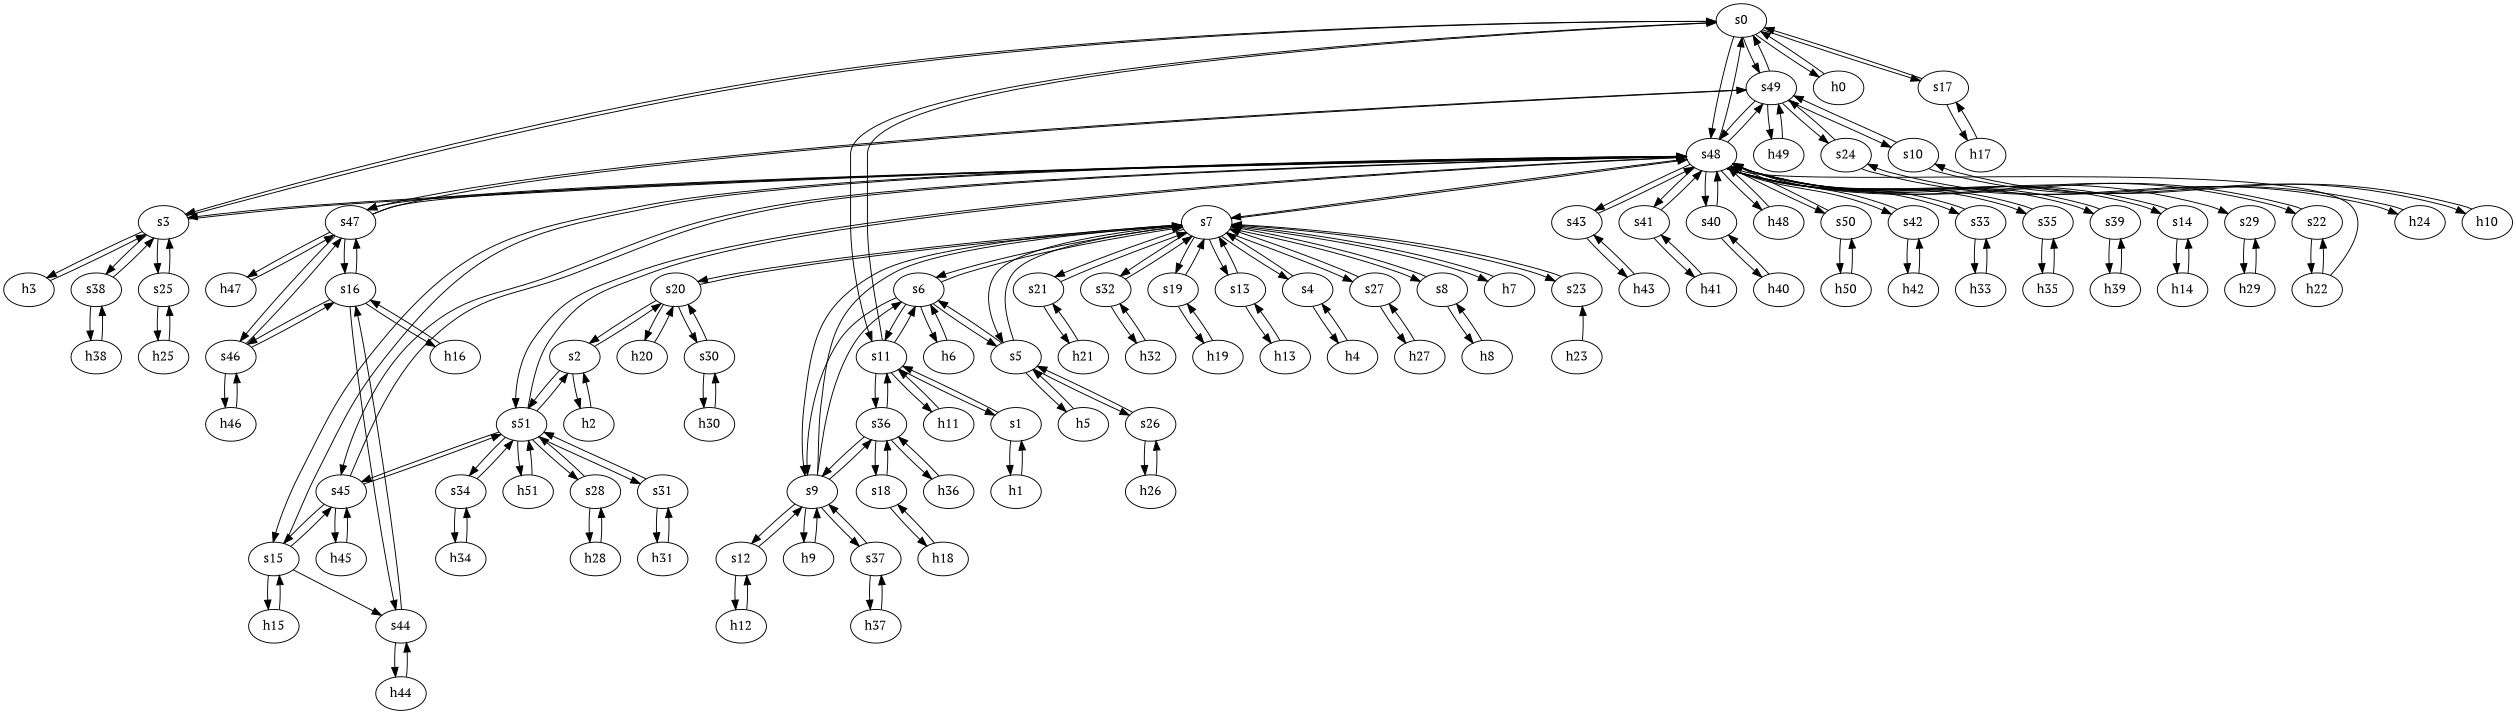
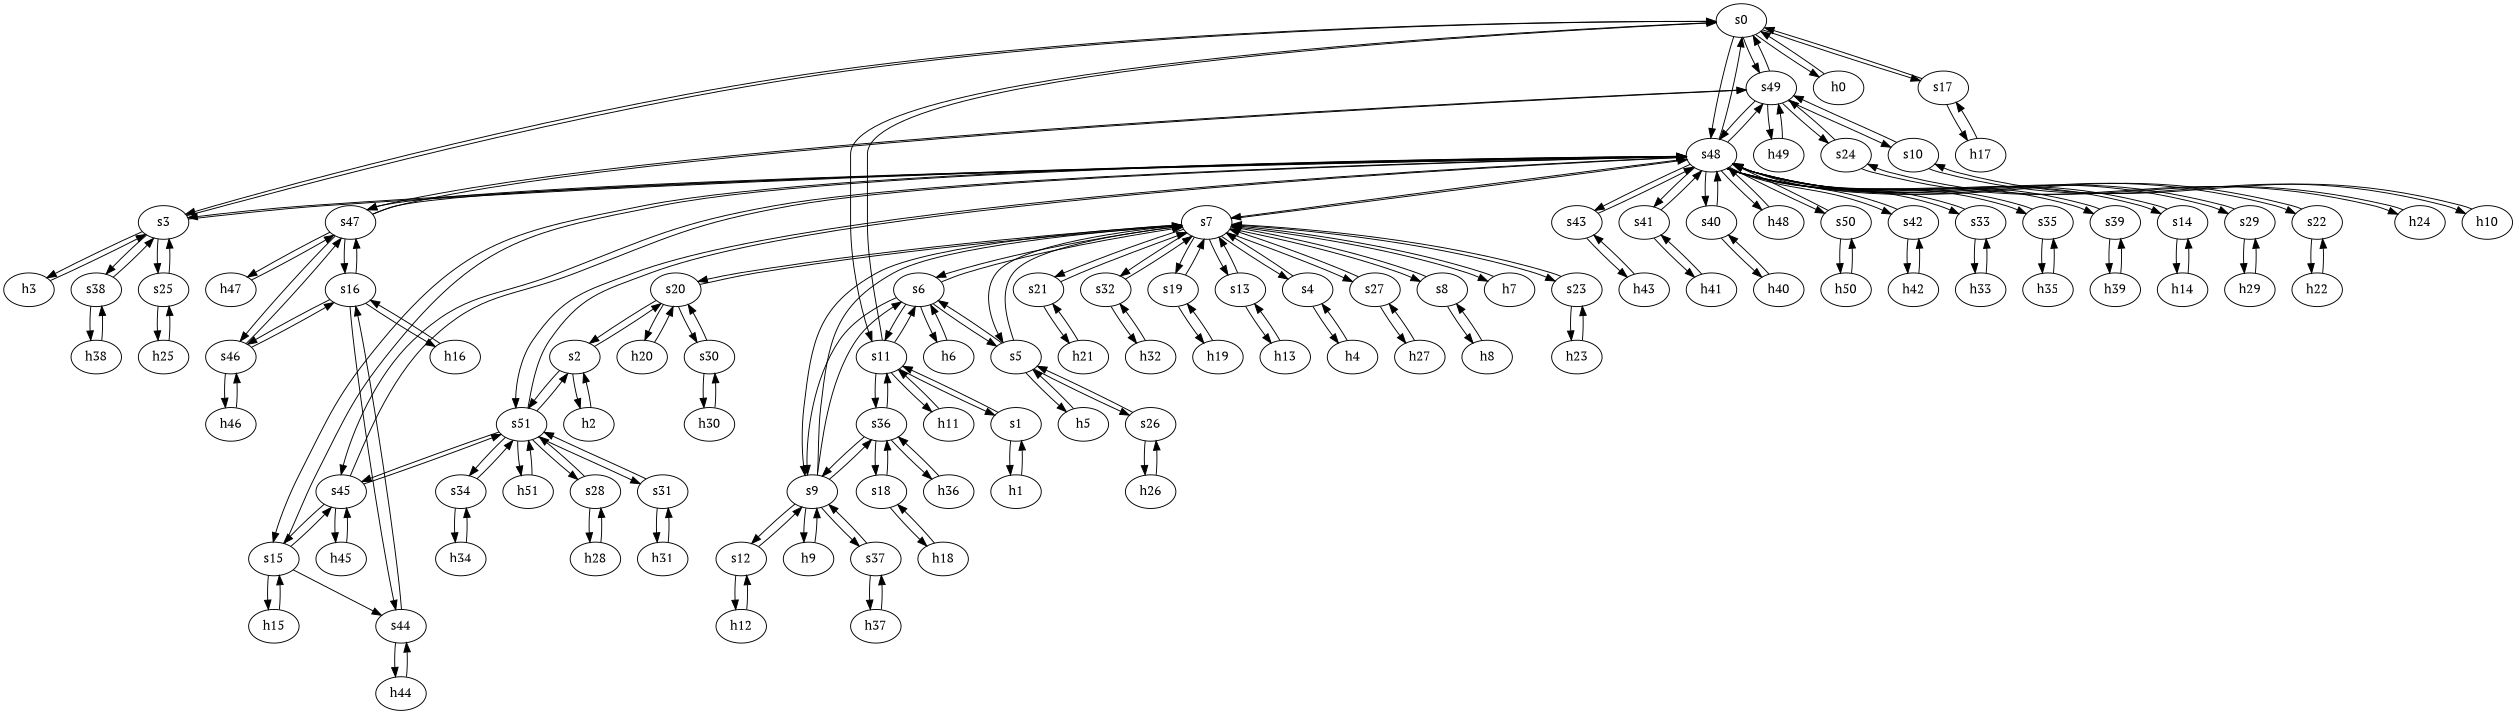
(2086, 177) -> (1988, 189)
none -> (1571, 319)
